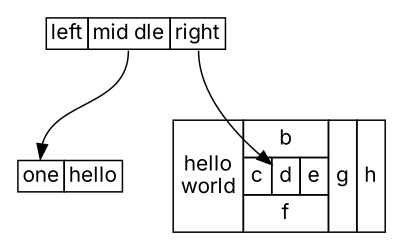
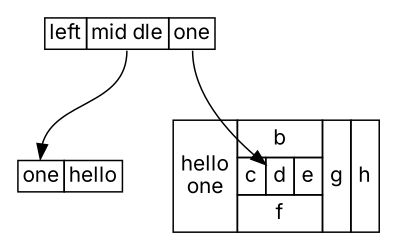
(198, 33) -> (192, 33)
(208, 187) -> (205, 187)
